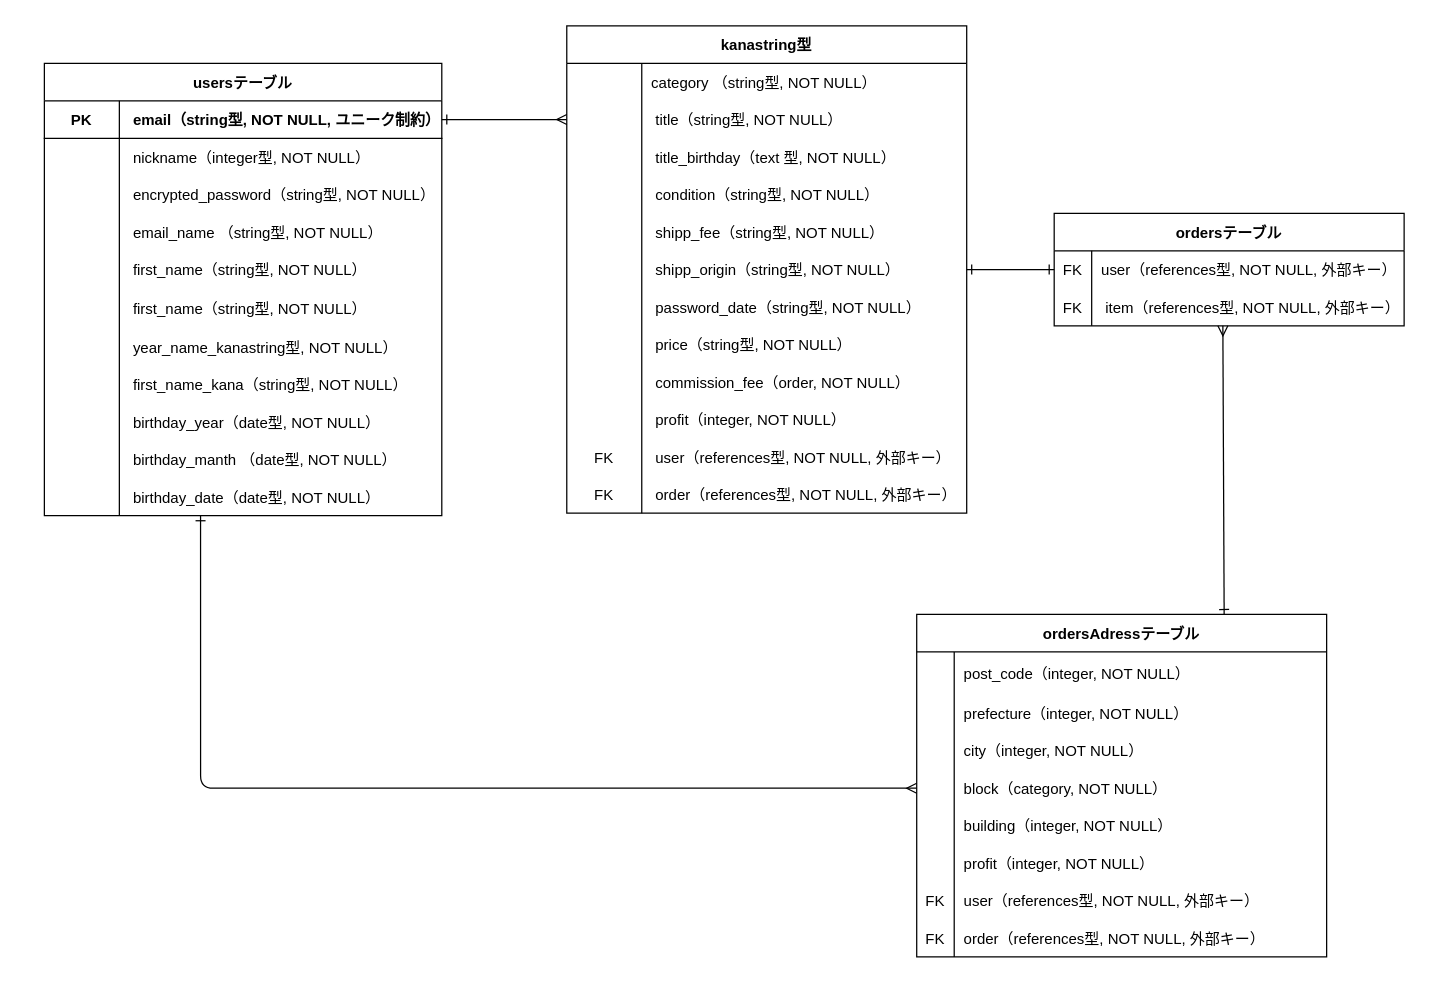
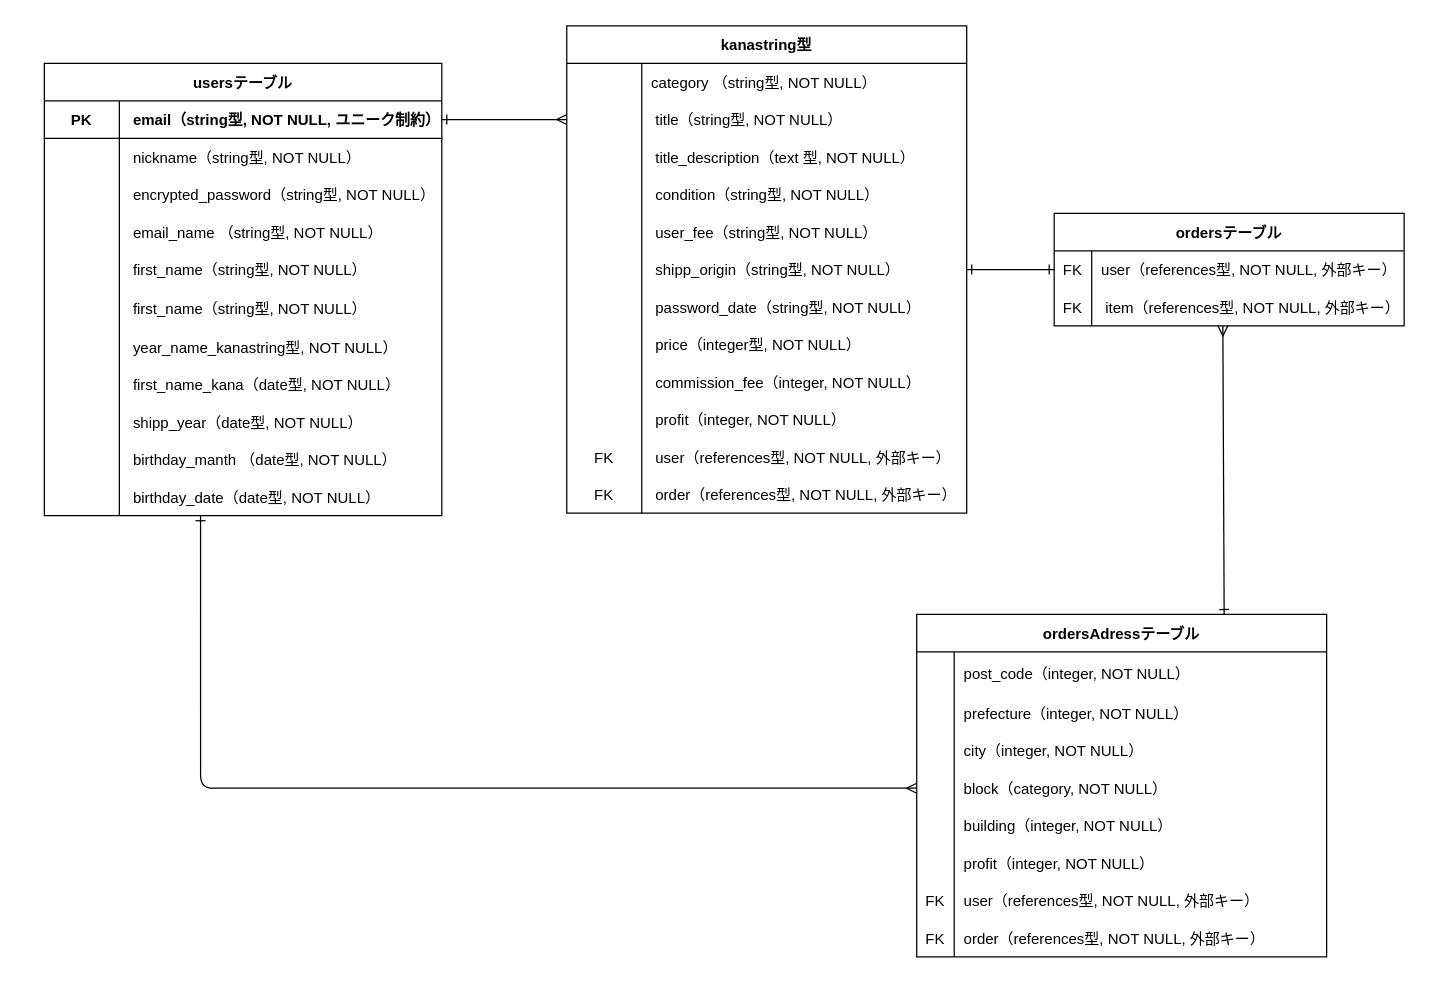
(247, 158) -> (242, 158)
(782, 158) -> (793, 158)
(769, 233) -> (767, 233)
(752, 345) -> (756, 345)
(778, 383) -> (785, 383)
(272, 385) -> (265, 385)
(257, 423) -> (244, 423)
